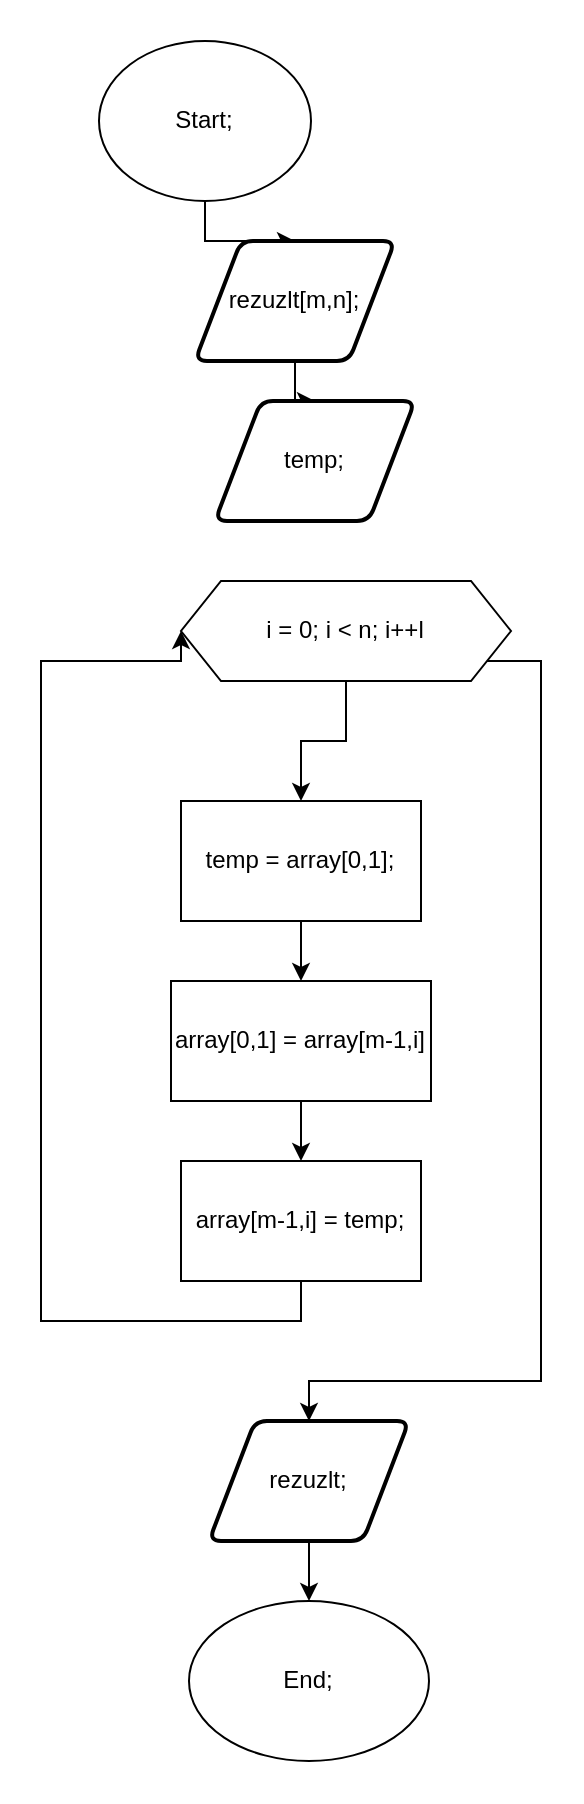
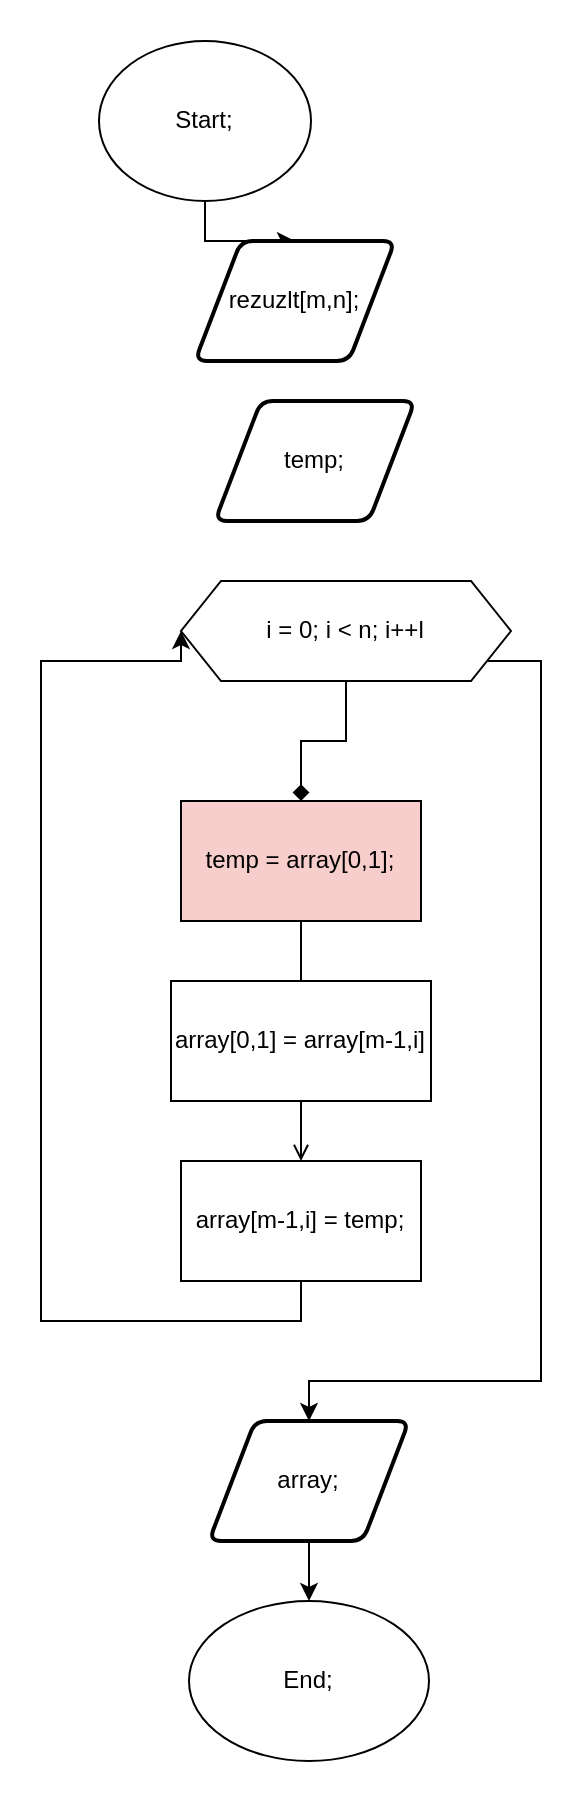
(295, 380) -> none
(301, 786) -> (301, 785)
(301, 861) -> (301, 861)
(301, 966) -> (301, 971)
(301, 1146) -> (301, 1149)
(309, 1481) -> (309, 1481)
